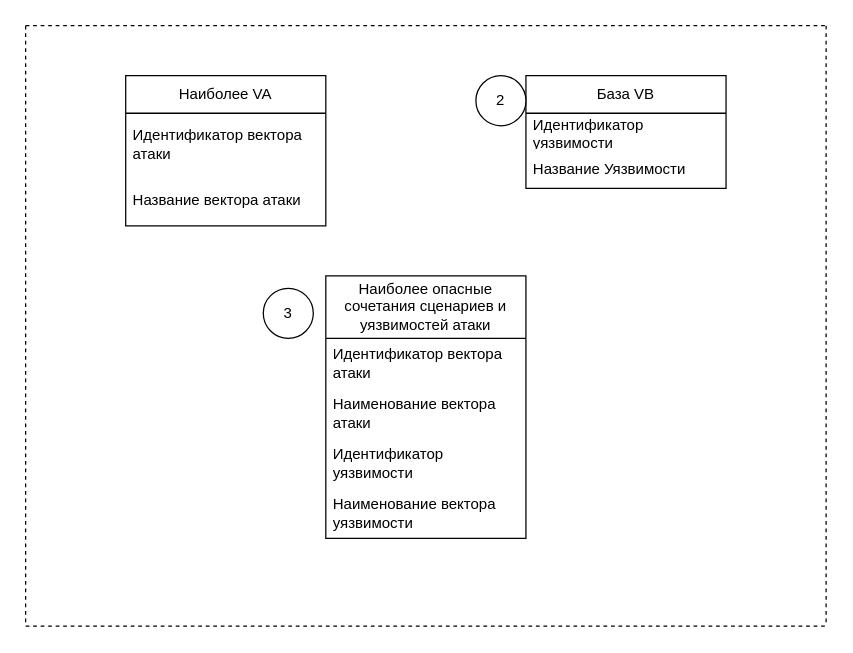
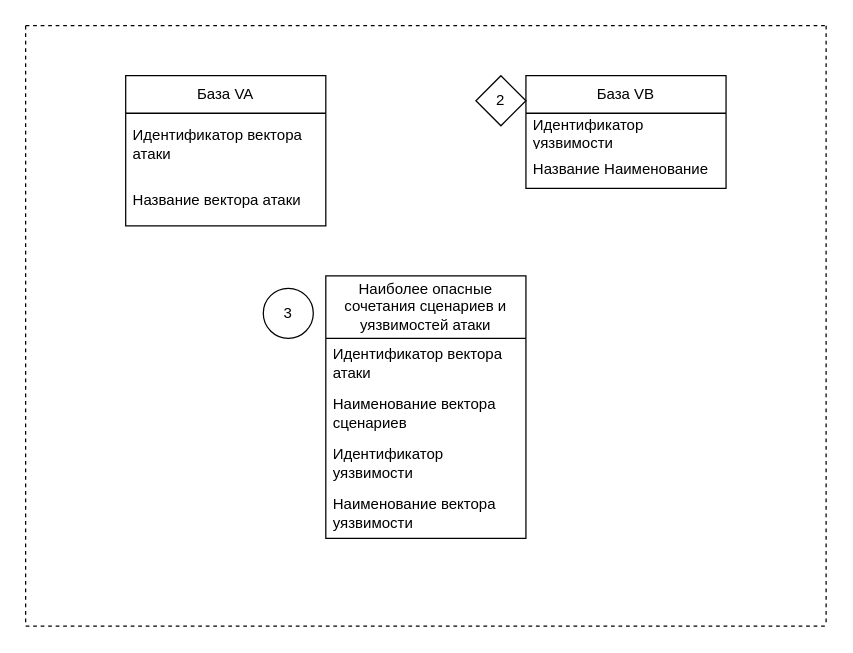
(226, 94) -> (226, 94)
(501, 101) -> (501, 101)
(611, 169) -> (619, 169)
(427, 413) -> (427, 413)
